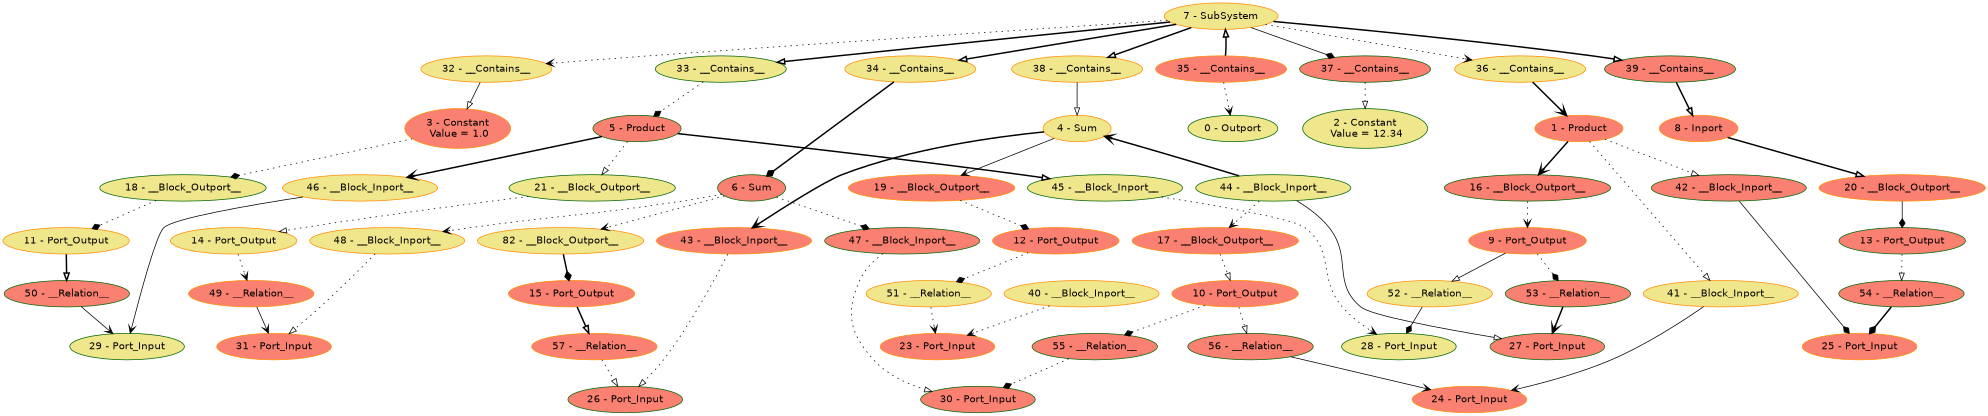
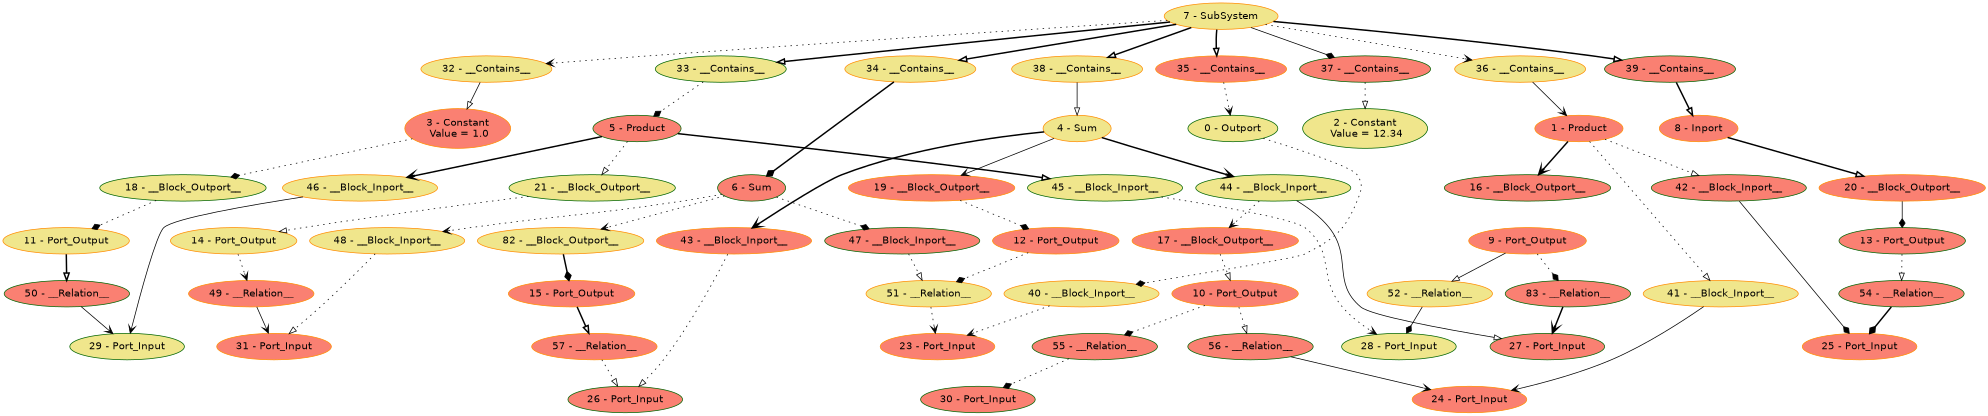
(1226, 46) -> (1216, 39)
(1547, 96) -> (1547, 96)
(1176, 157) -> (1164, 156)
(1527, 211) -> none
none -> (1316, 248)
(1568, 294) -> (1568, 294)
(856, 334) -> (914, 264)
